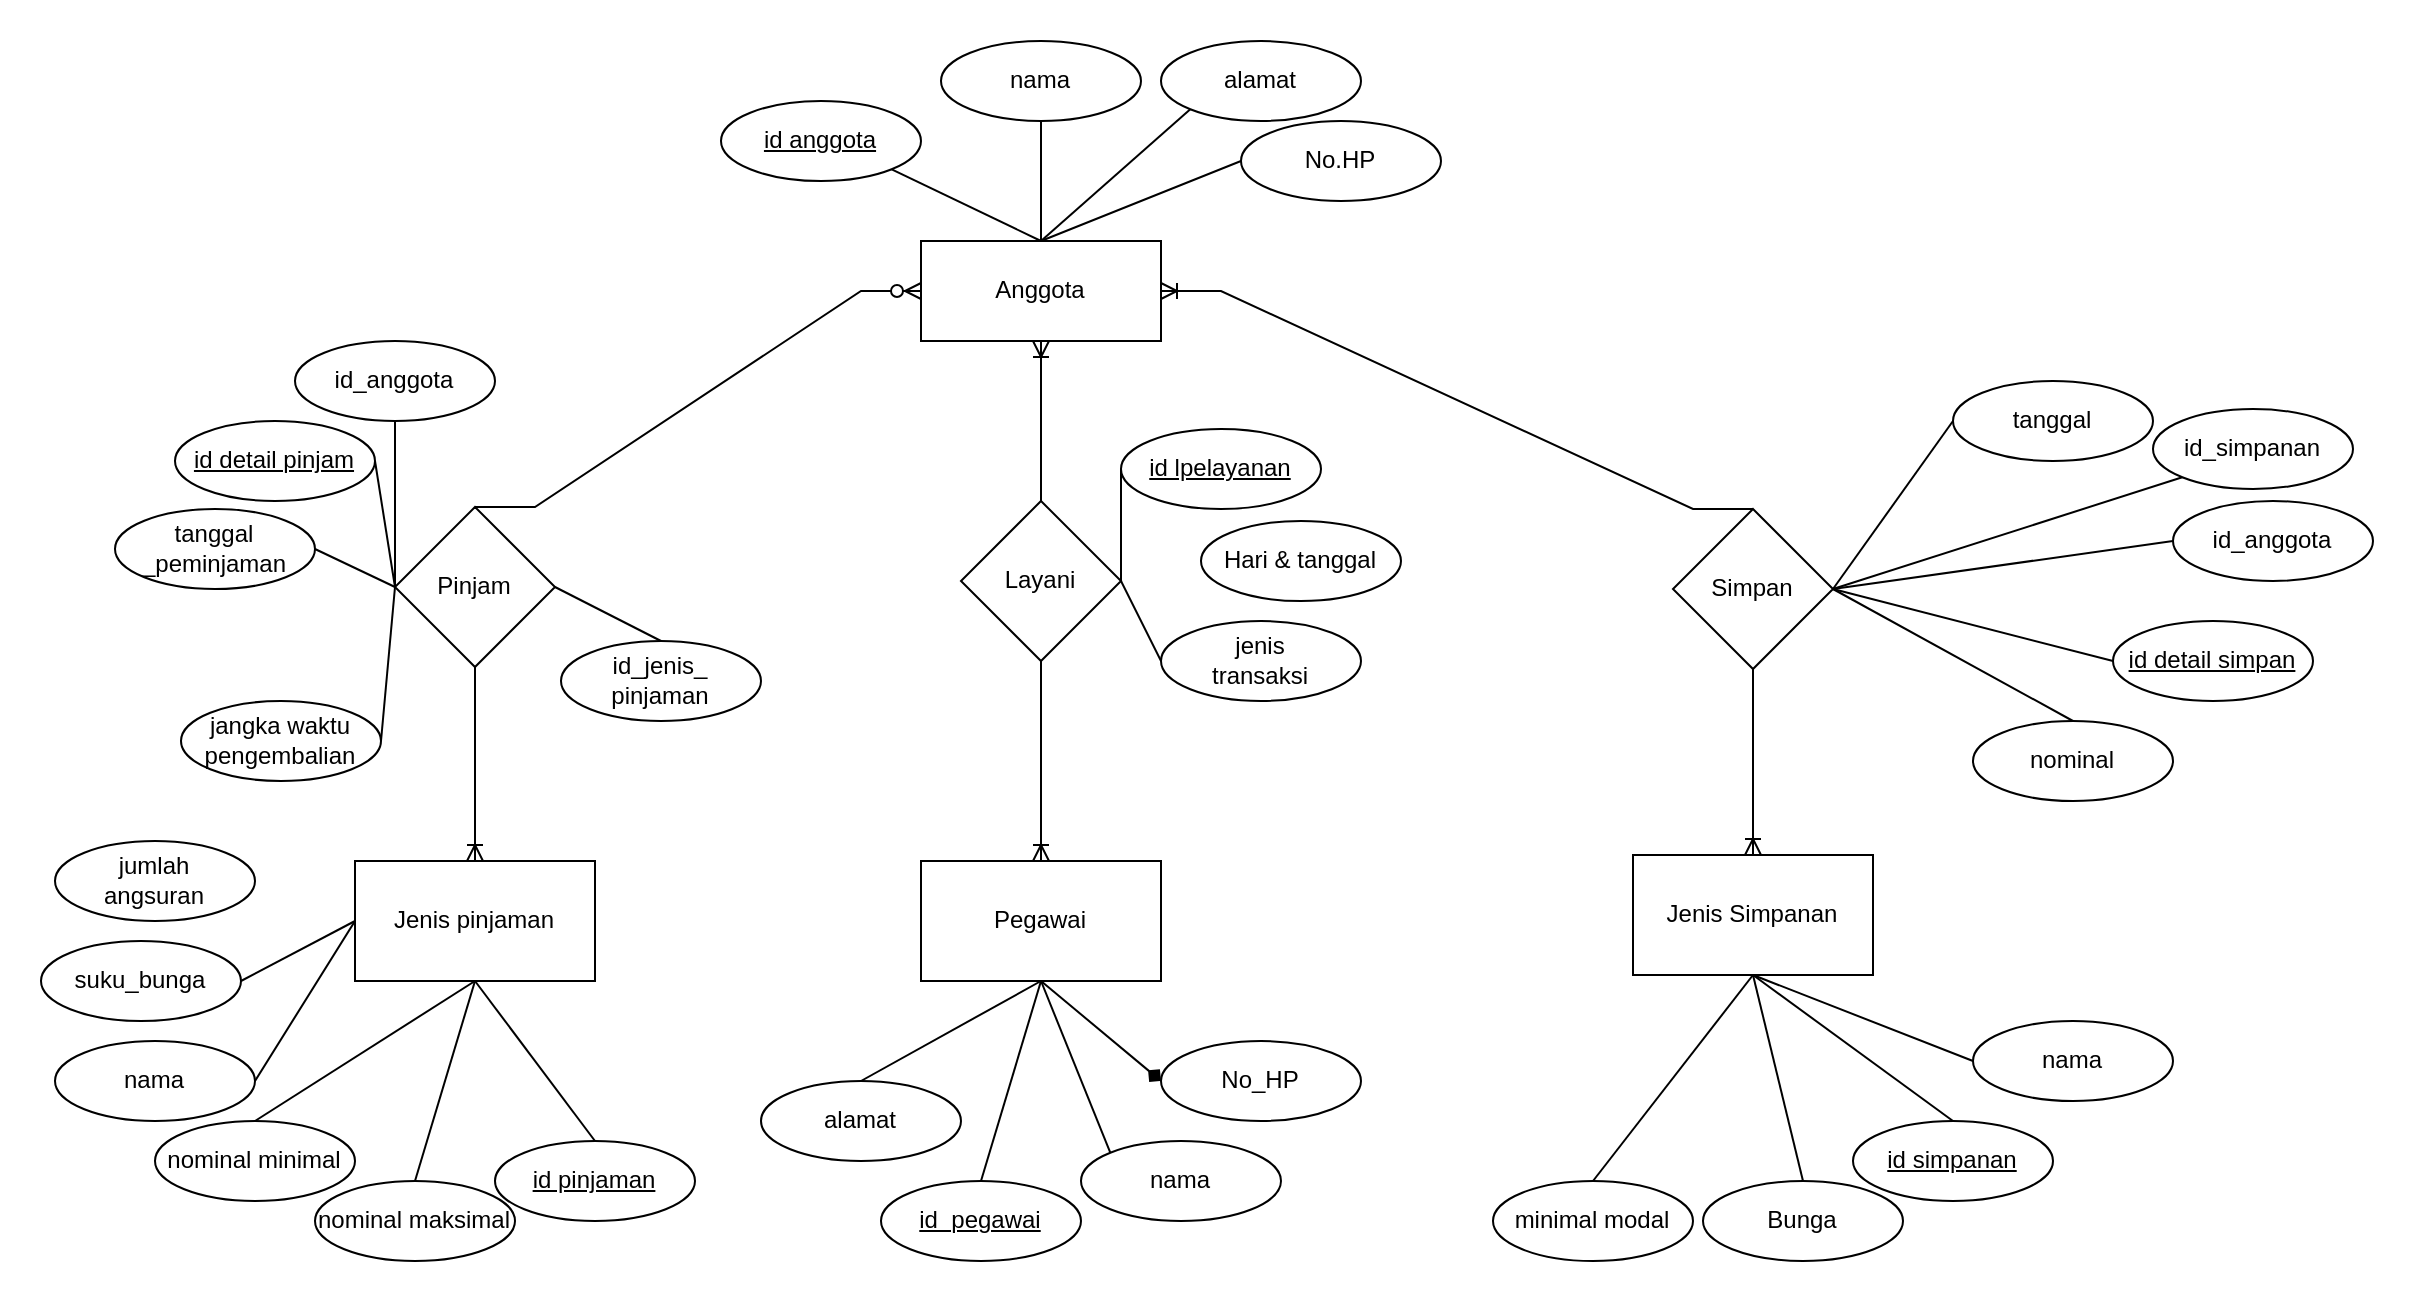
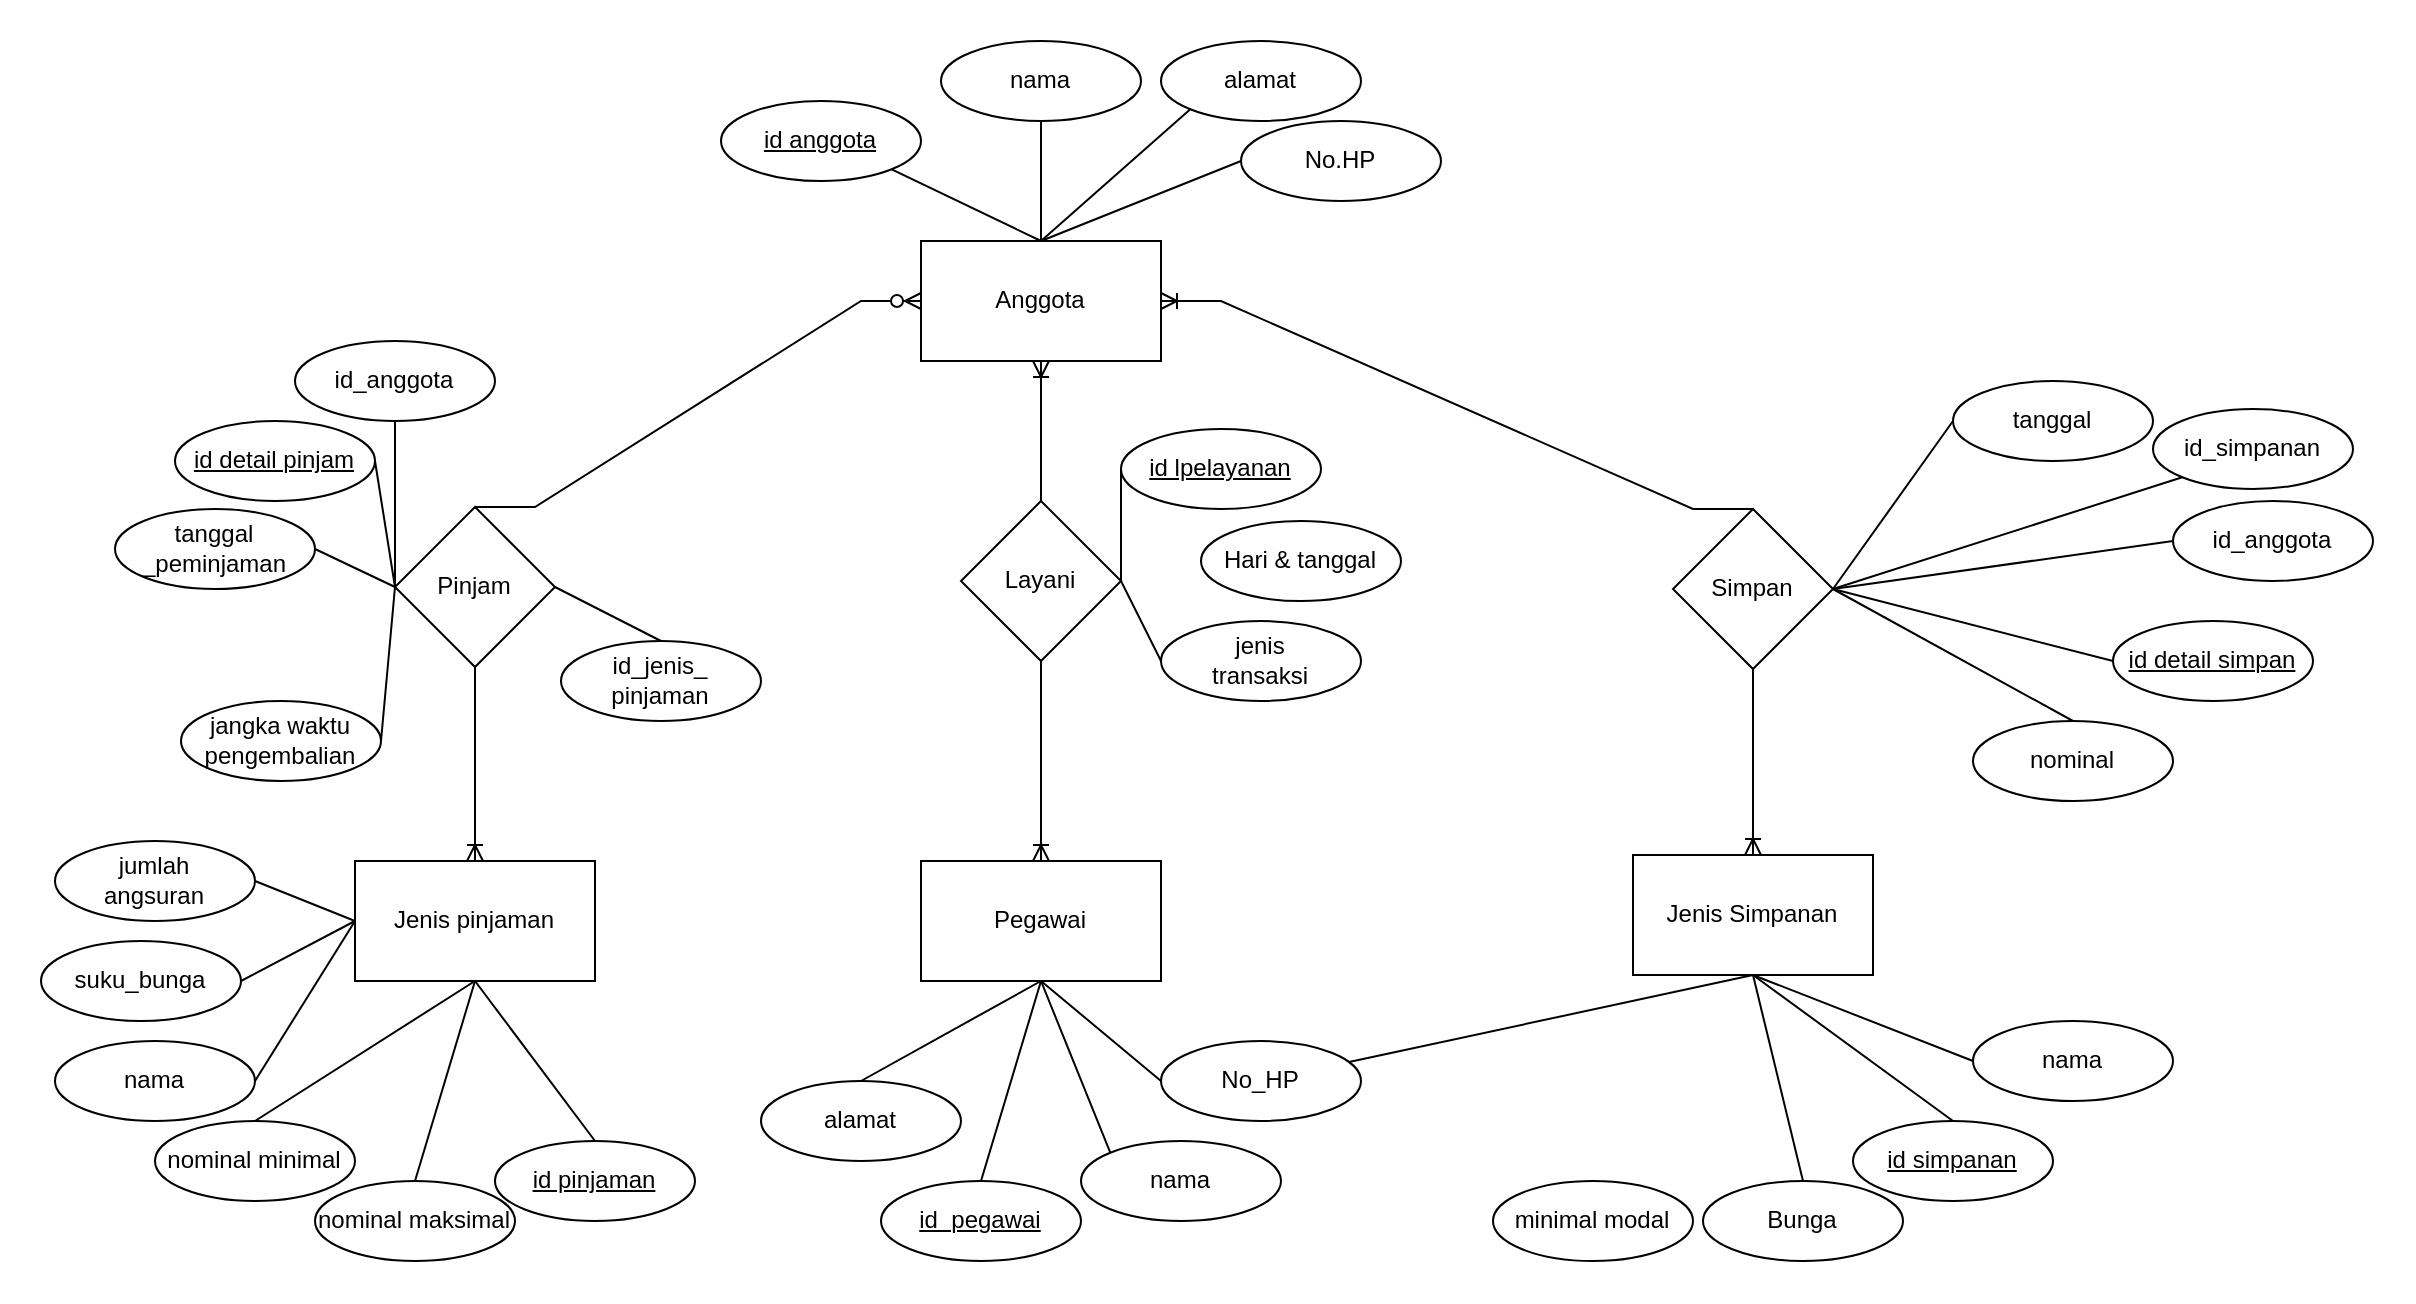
(1041, 291) -> (1041, 301)
none -> (303, 900)
(1148, 1070) -> (1154, 1075)
(1672, 1080) -> (1551, 1019)
